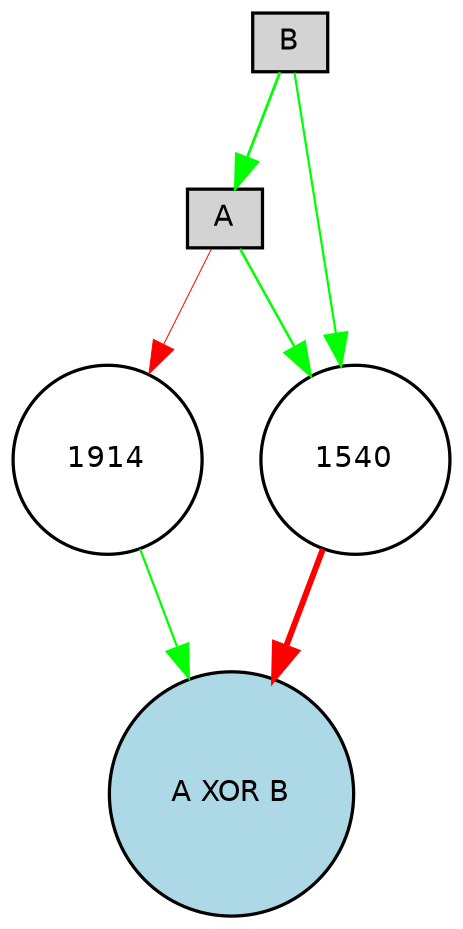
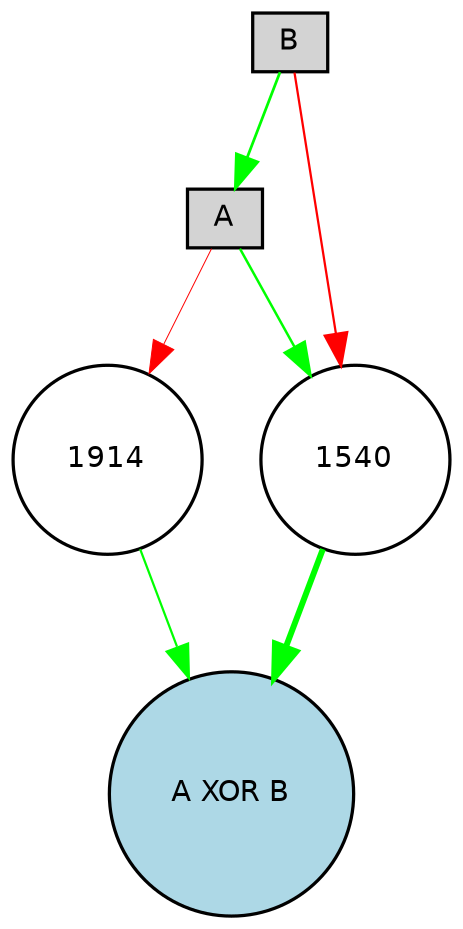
(315, 203) -> (315, 203)
(304, 598) -> (304, 598)
